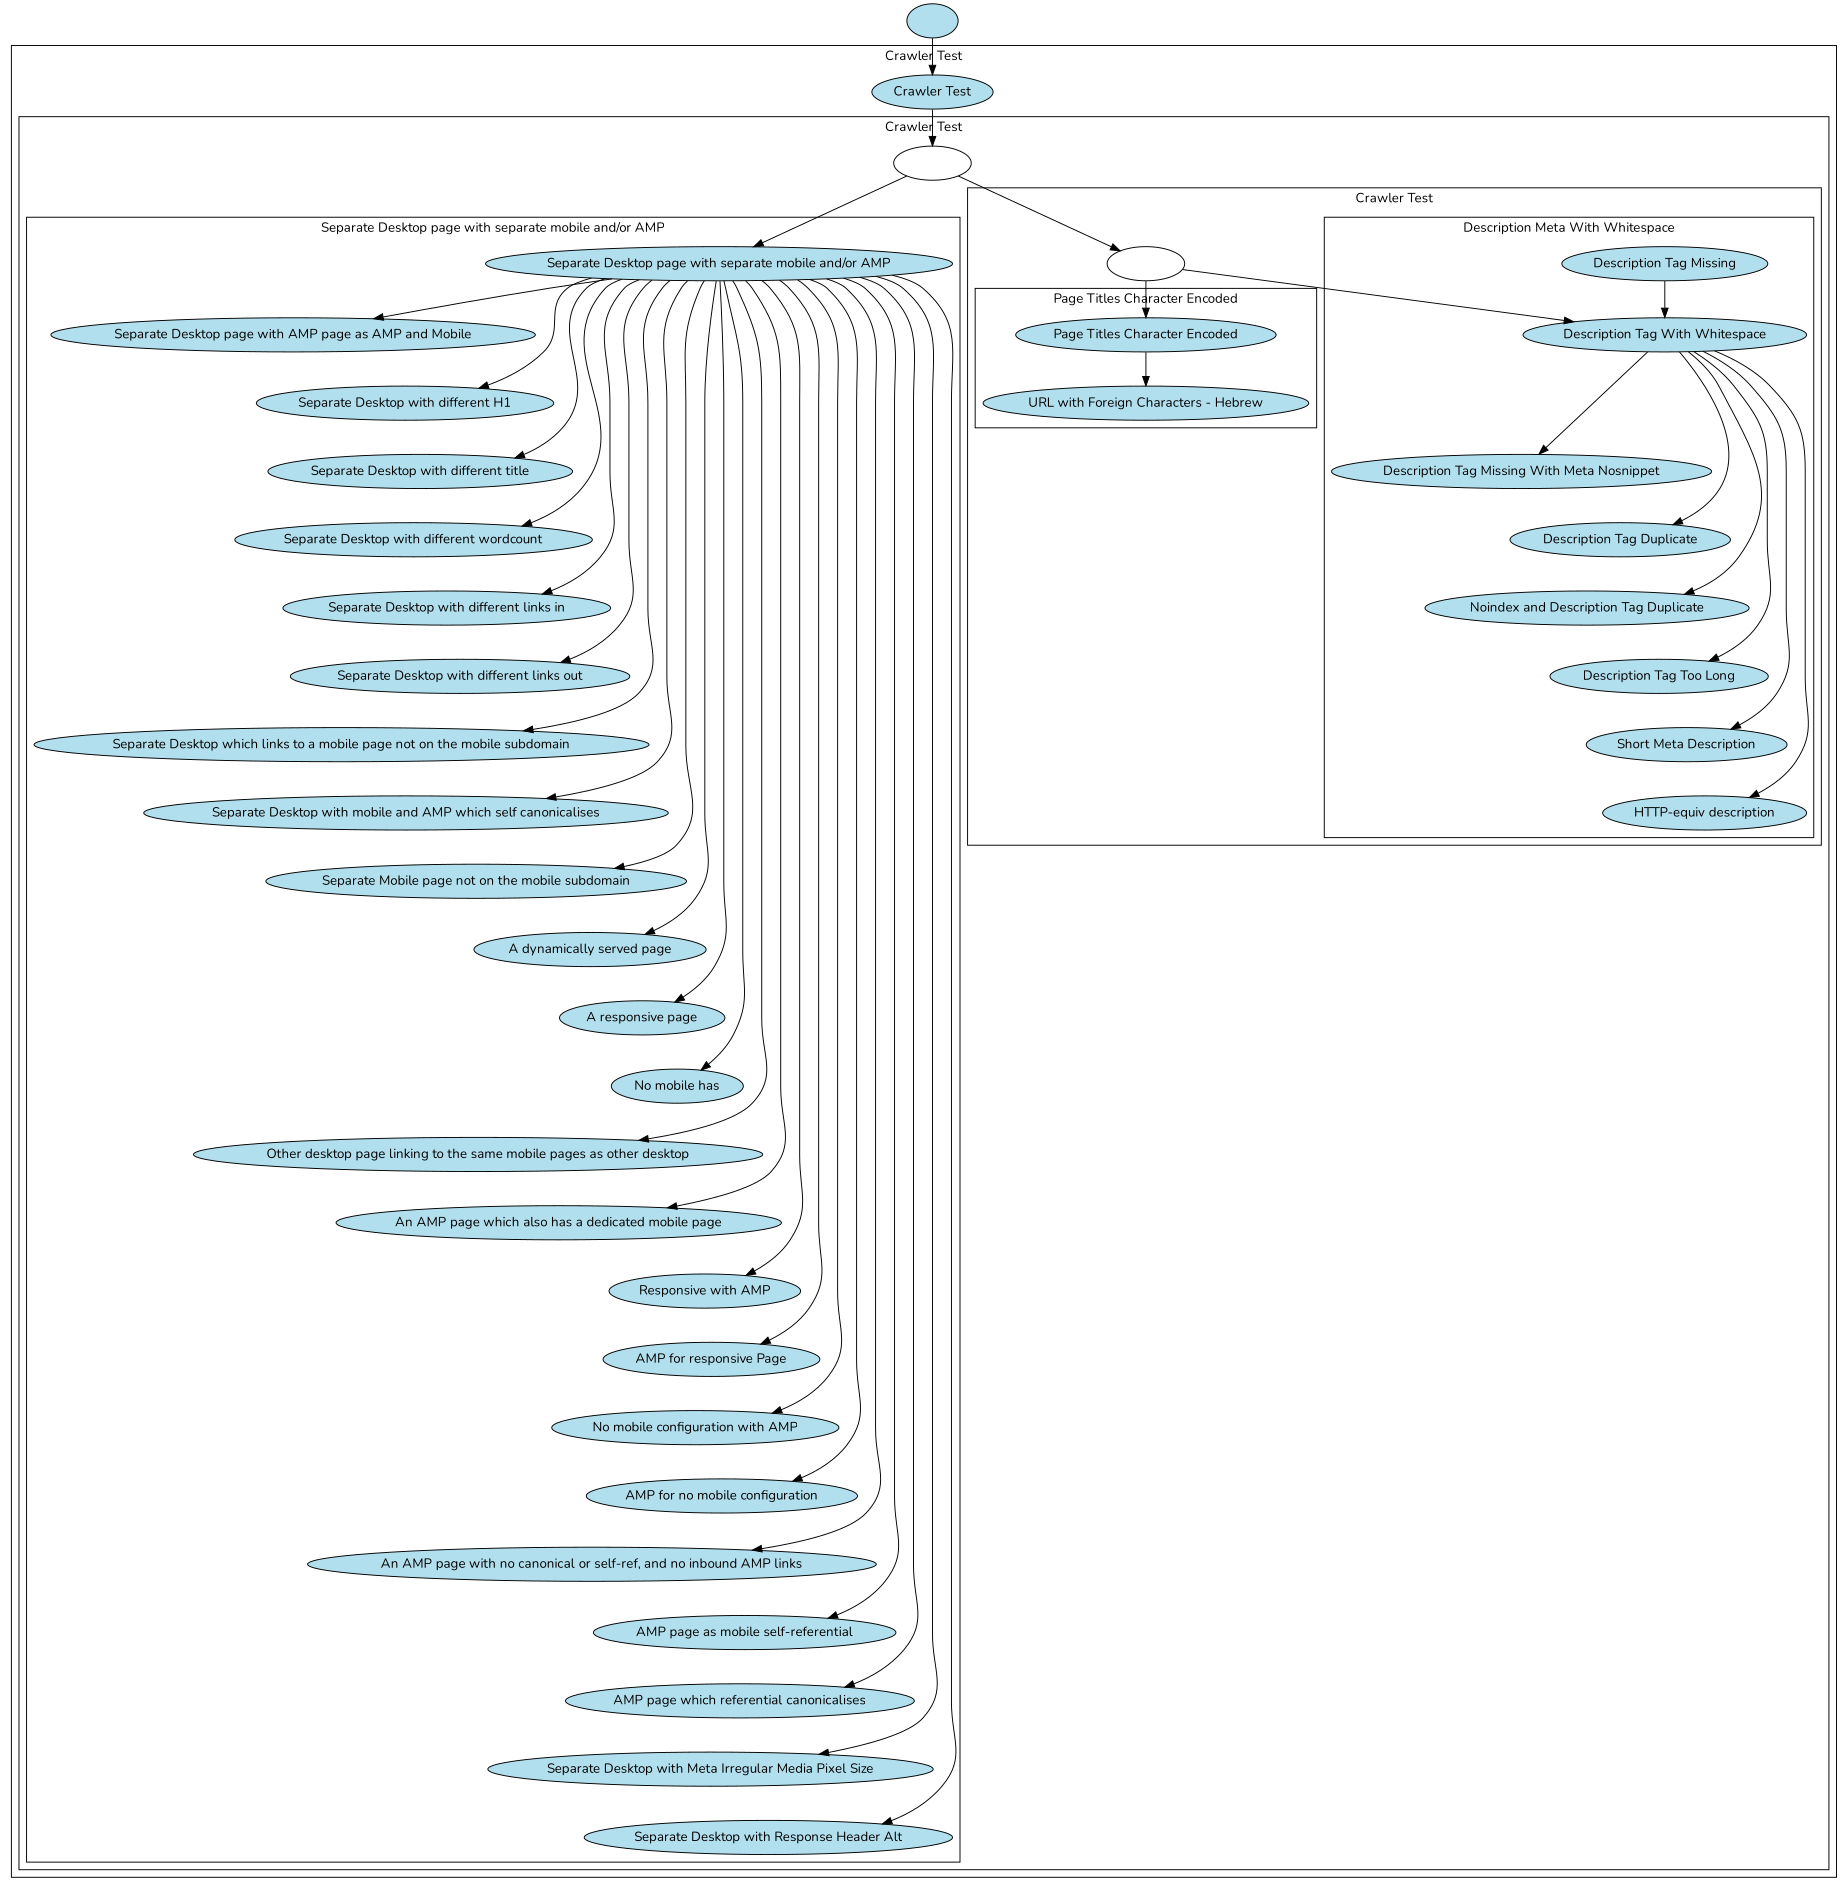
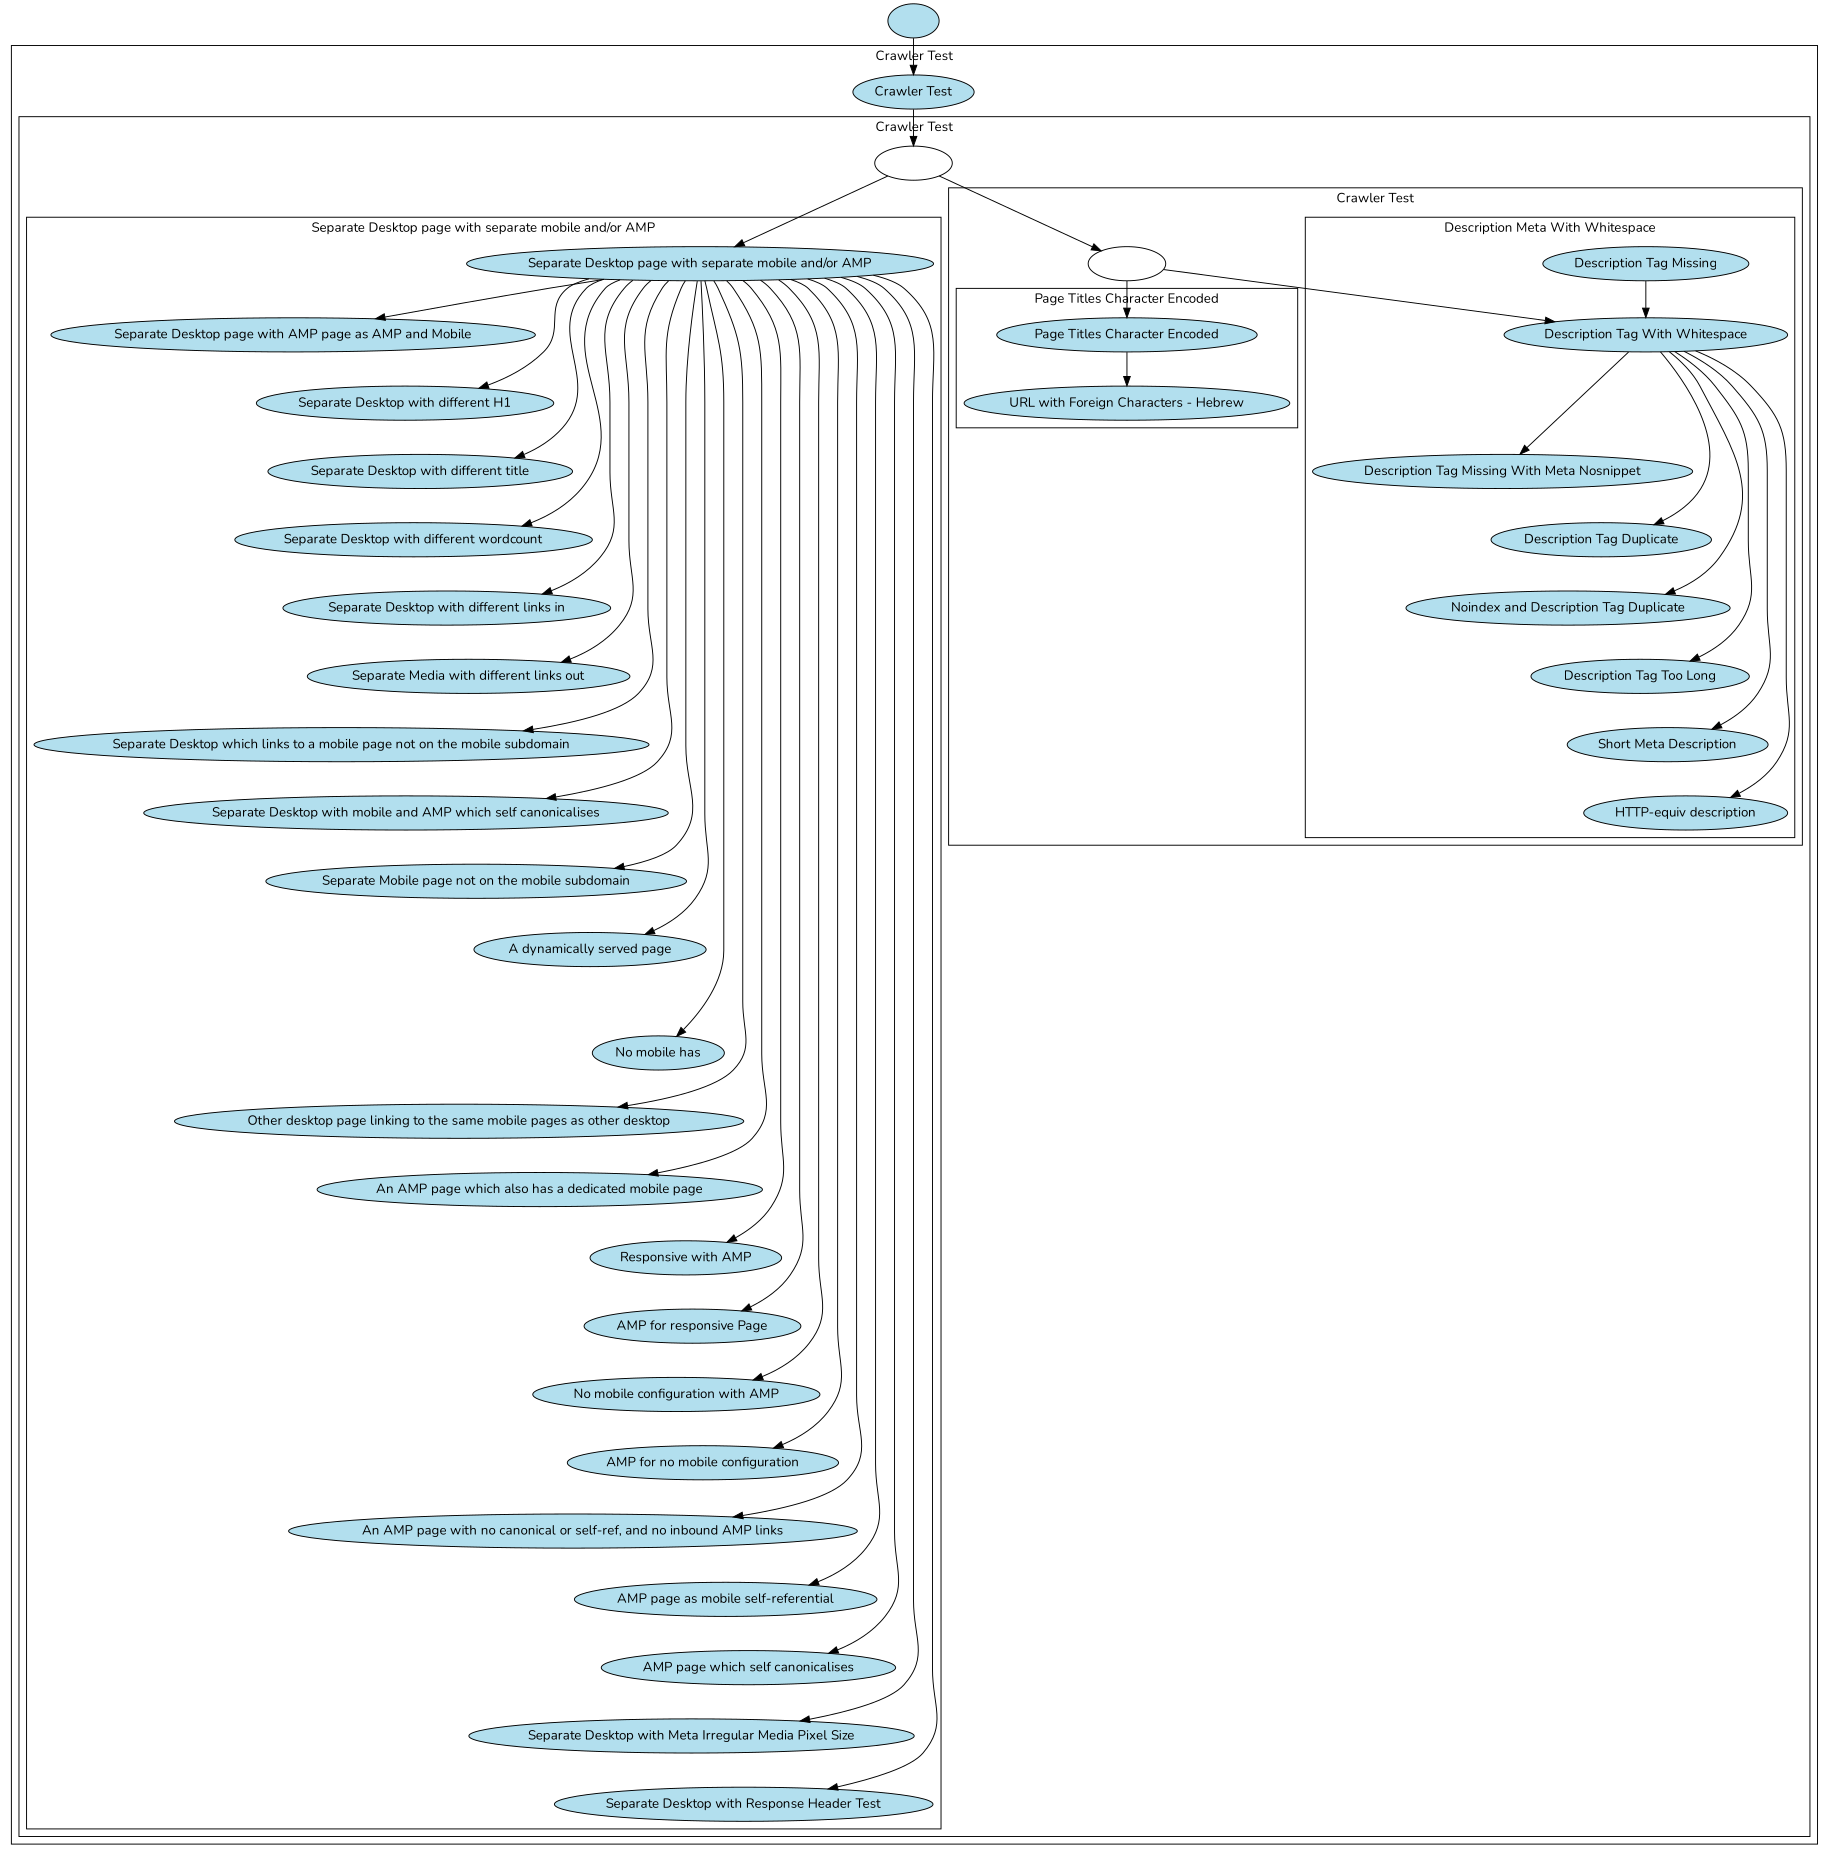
(460, 676) -> (469, 676)
(642, 1018) -> none
(740, 1701) -> (748, 1668)
(768, 1837) -> (744, 1804)
